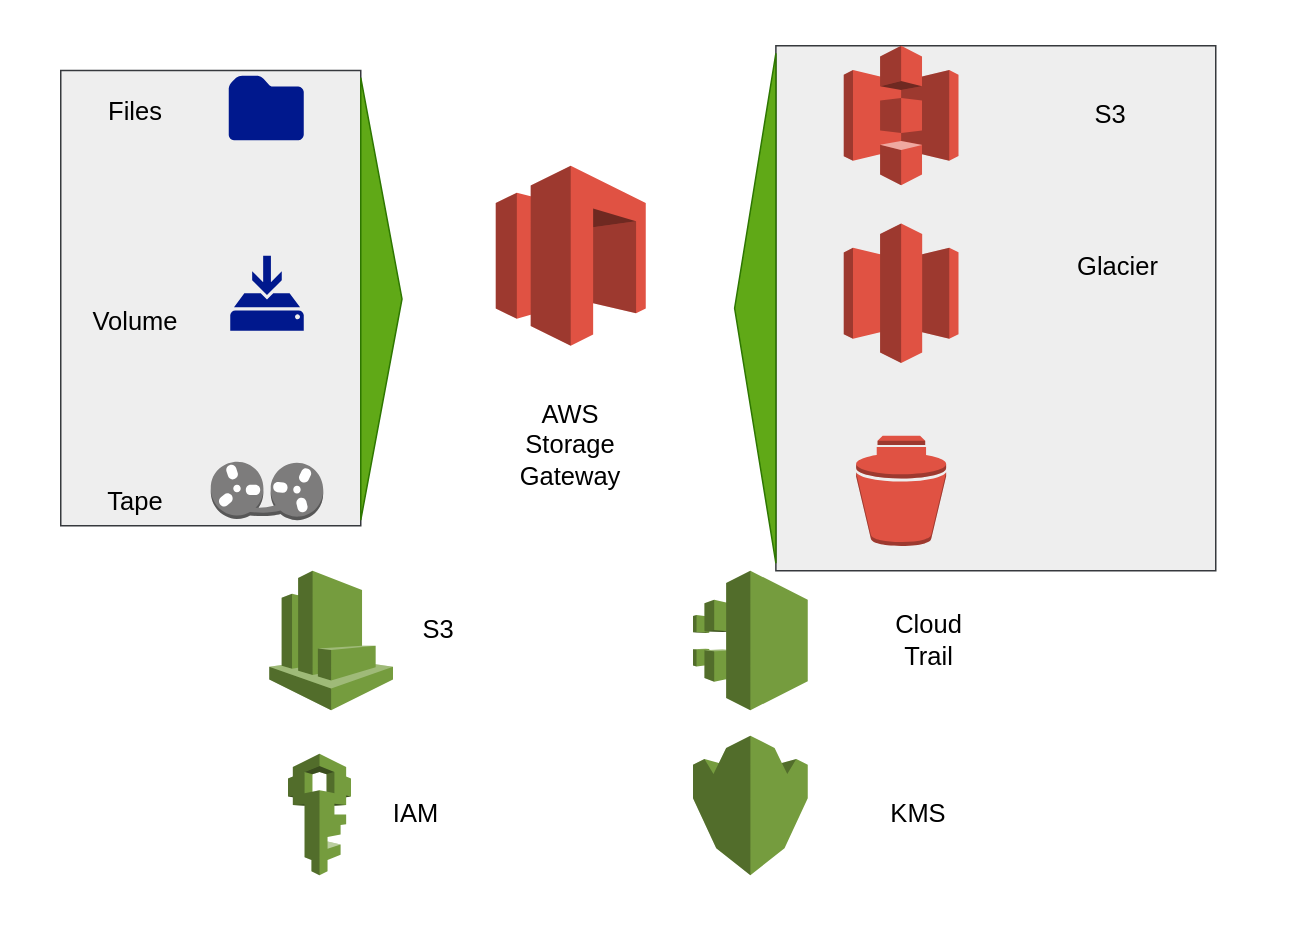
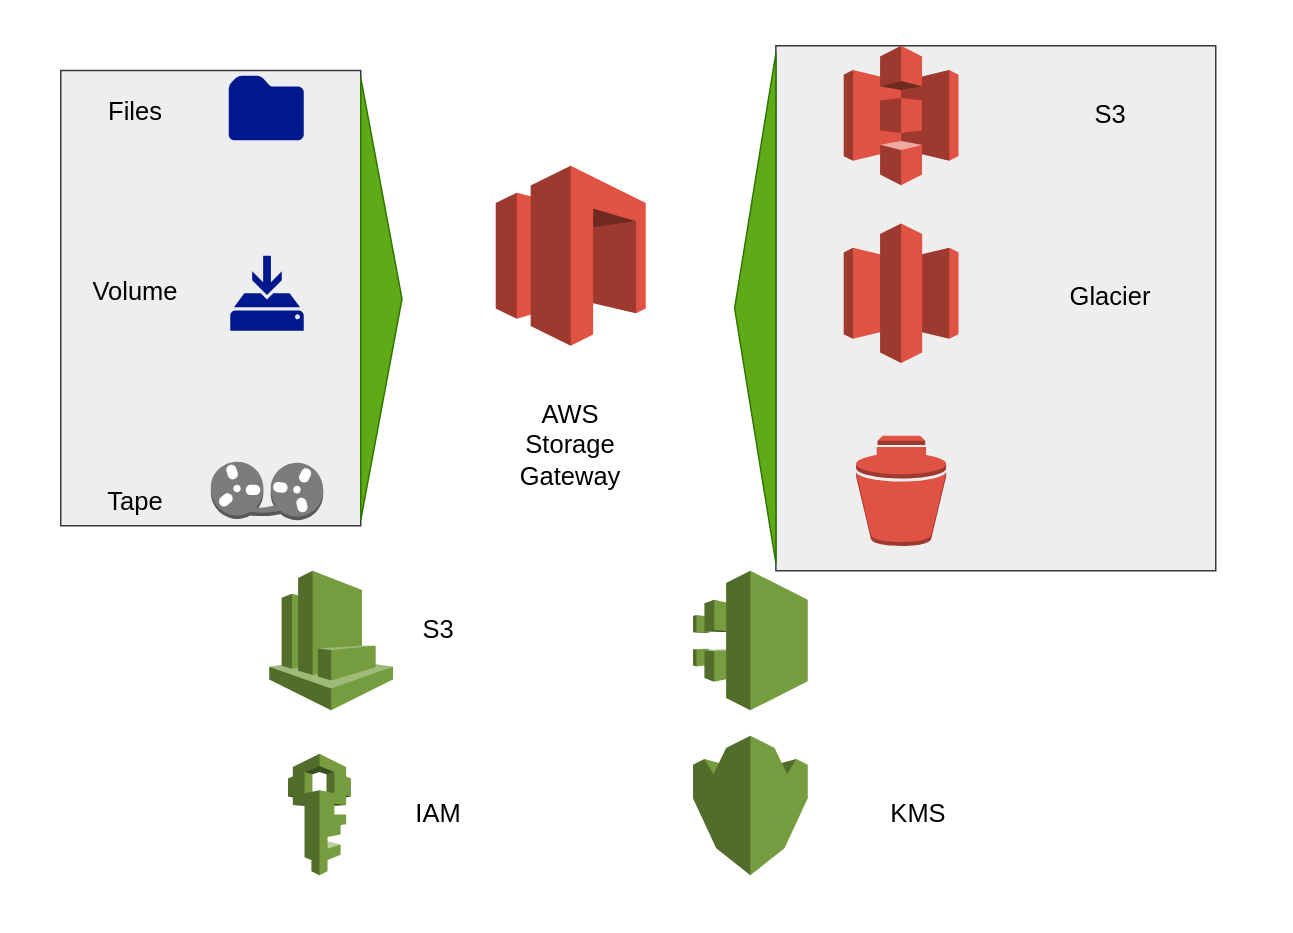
(1118, 267) -> (1111, 297)
(136, 323) -> (136, 293)
(929, 641) -> none
(416, 815) -> (438, 815)
